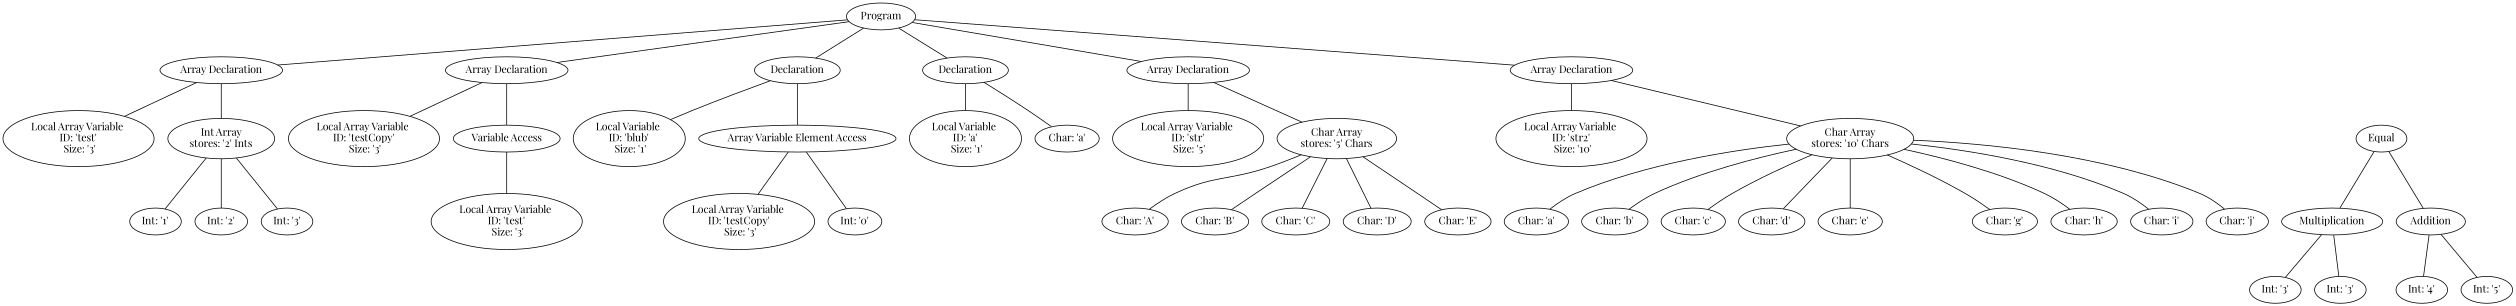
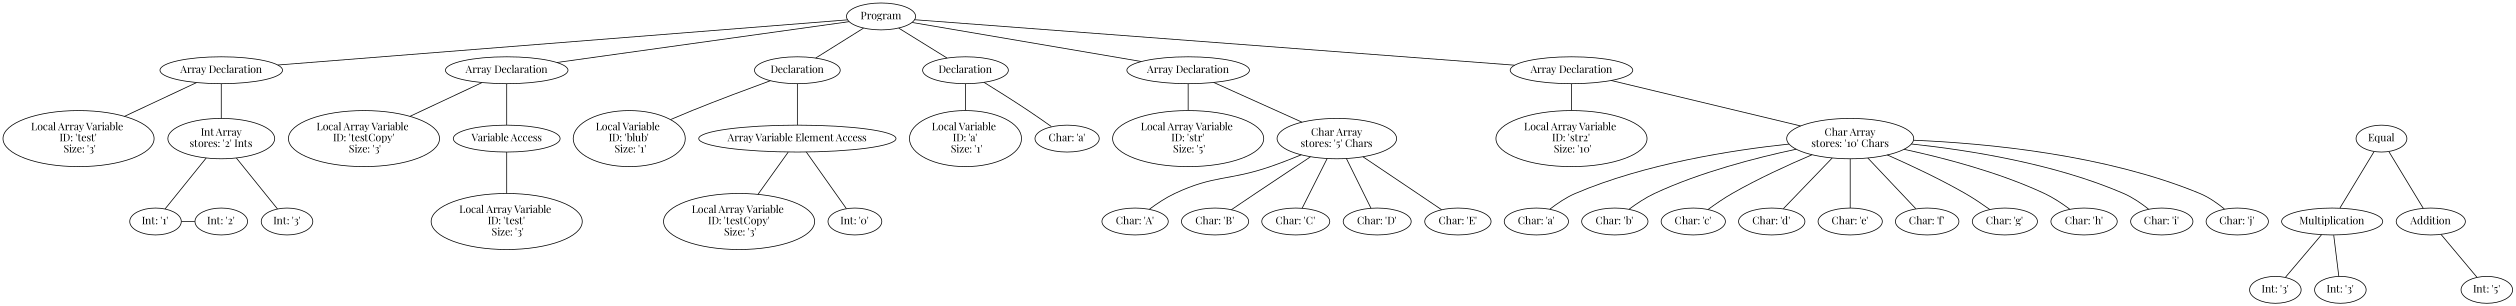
(221, 183) -> (188, 221)
none -> (1927, 221)
(2422, 290) -> none
